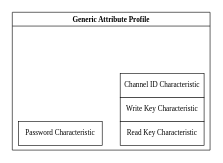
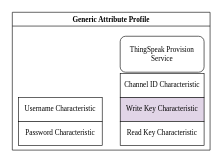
none -> (162, 54)
none -> (60, 110)
(162, 110) -> (162, 110)
